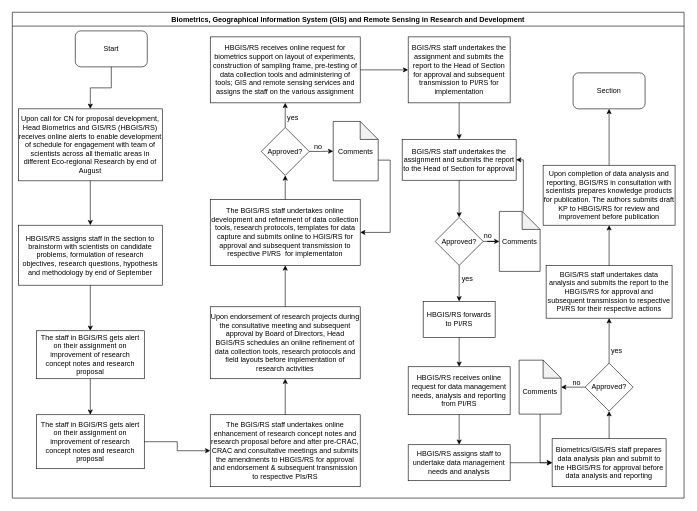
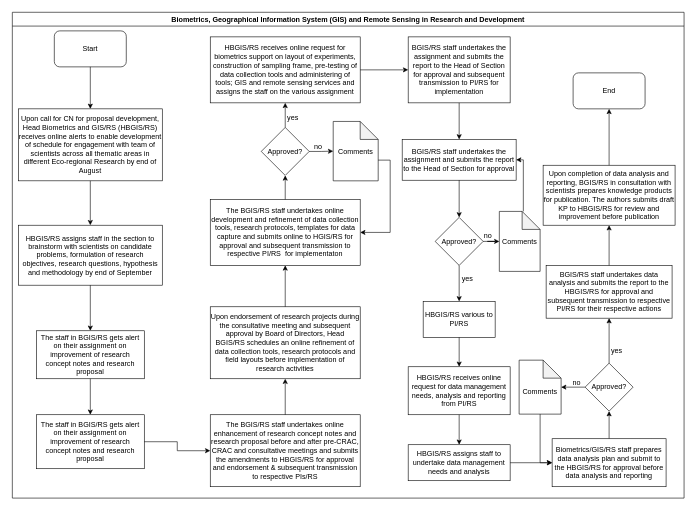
(111, 49) -> (90, 49)
(609, 91) -> (609, 91)
(459, 320) -> (459, 320)
